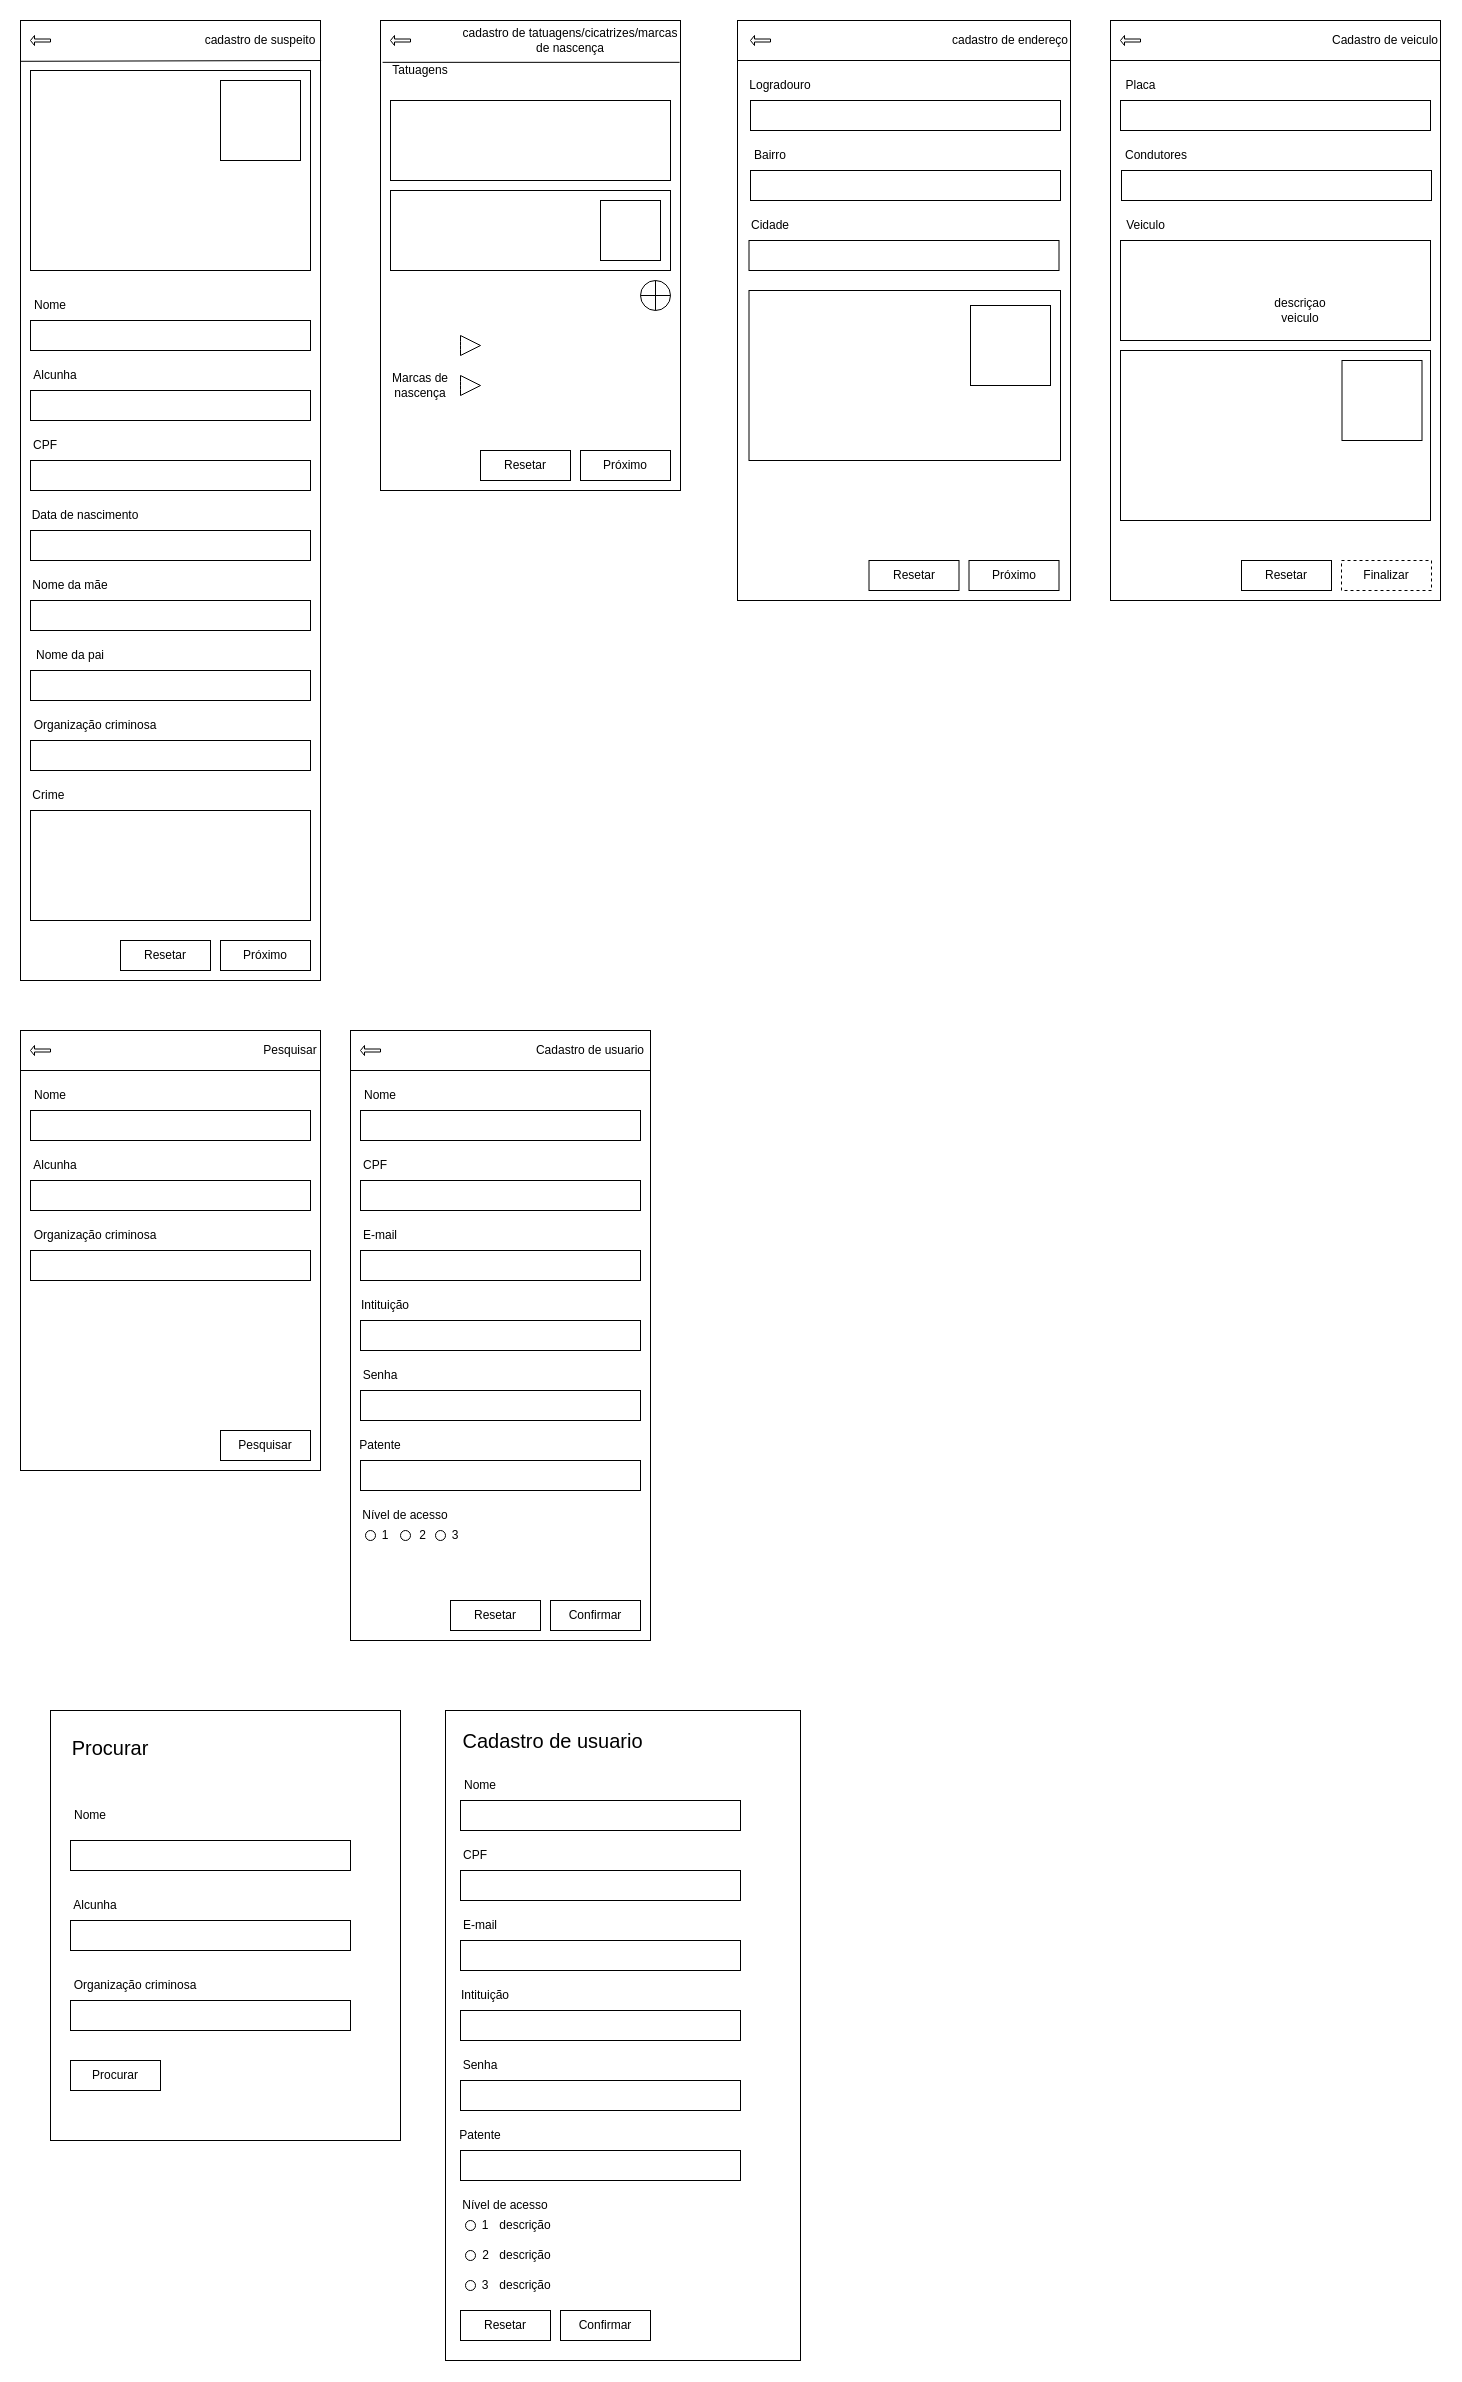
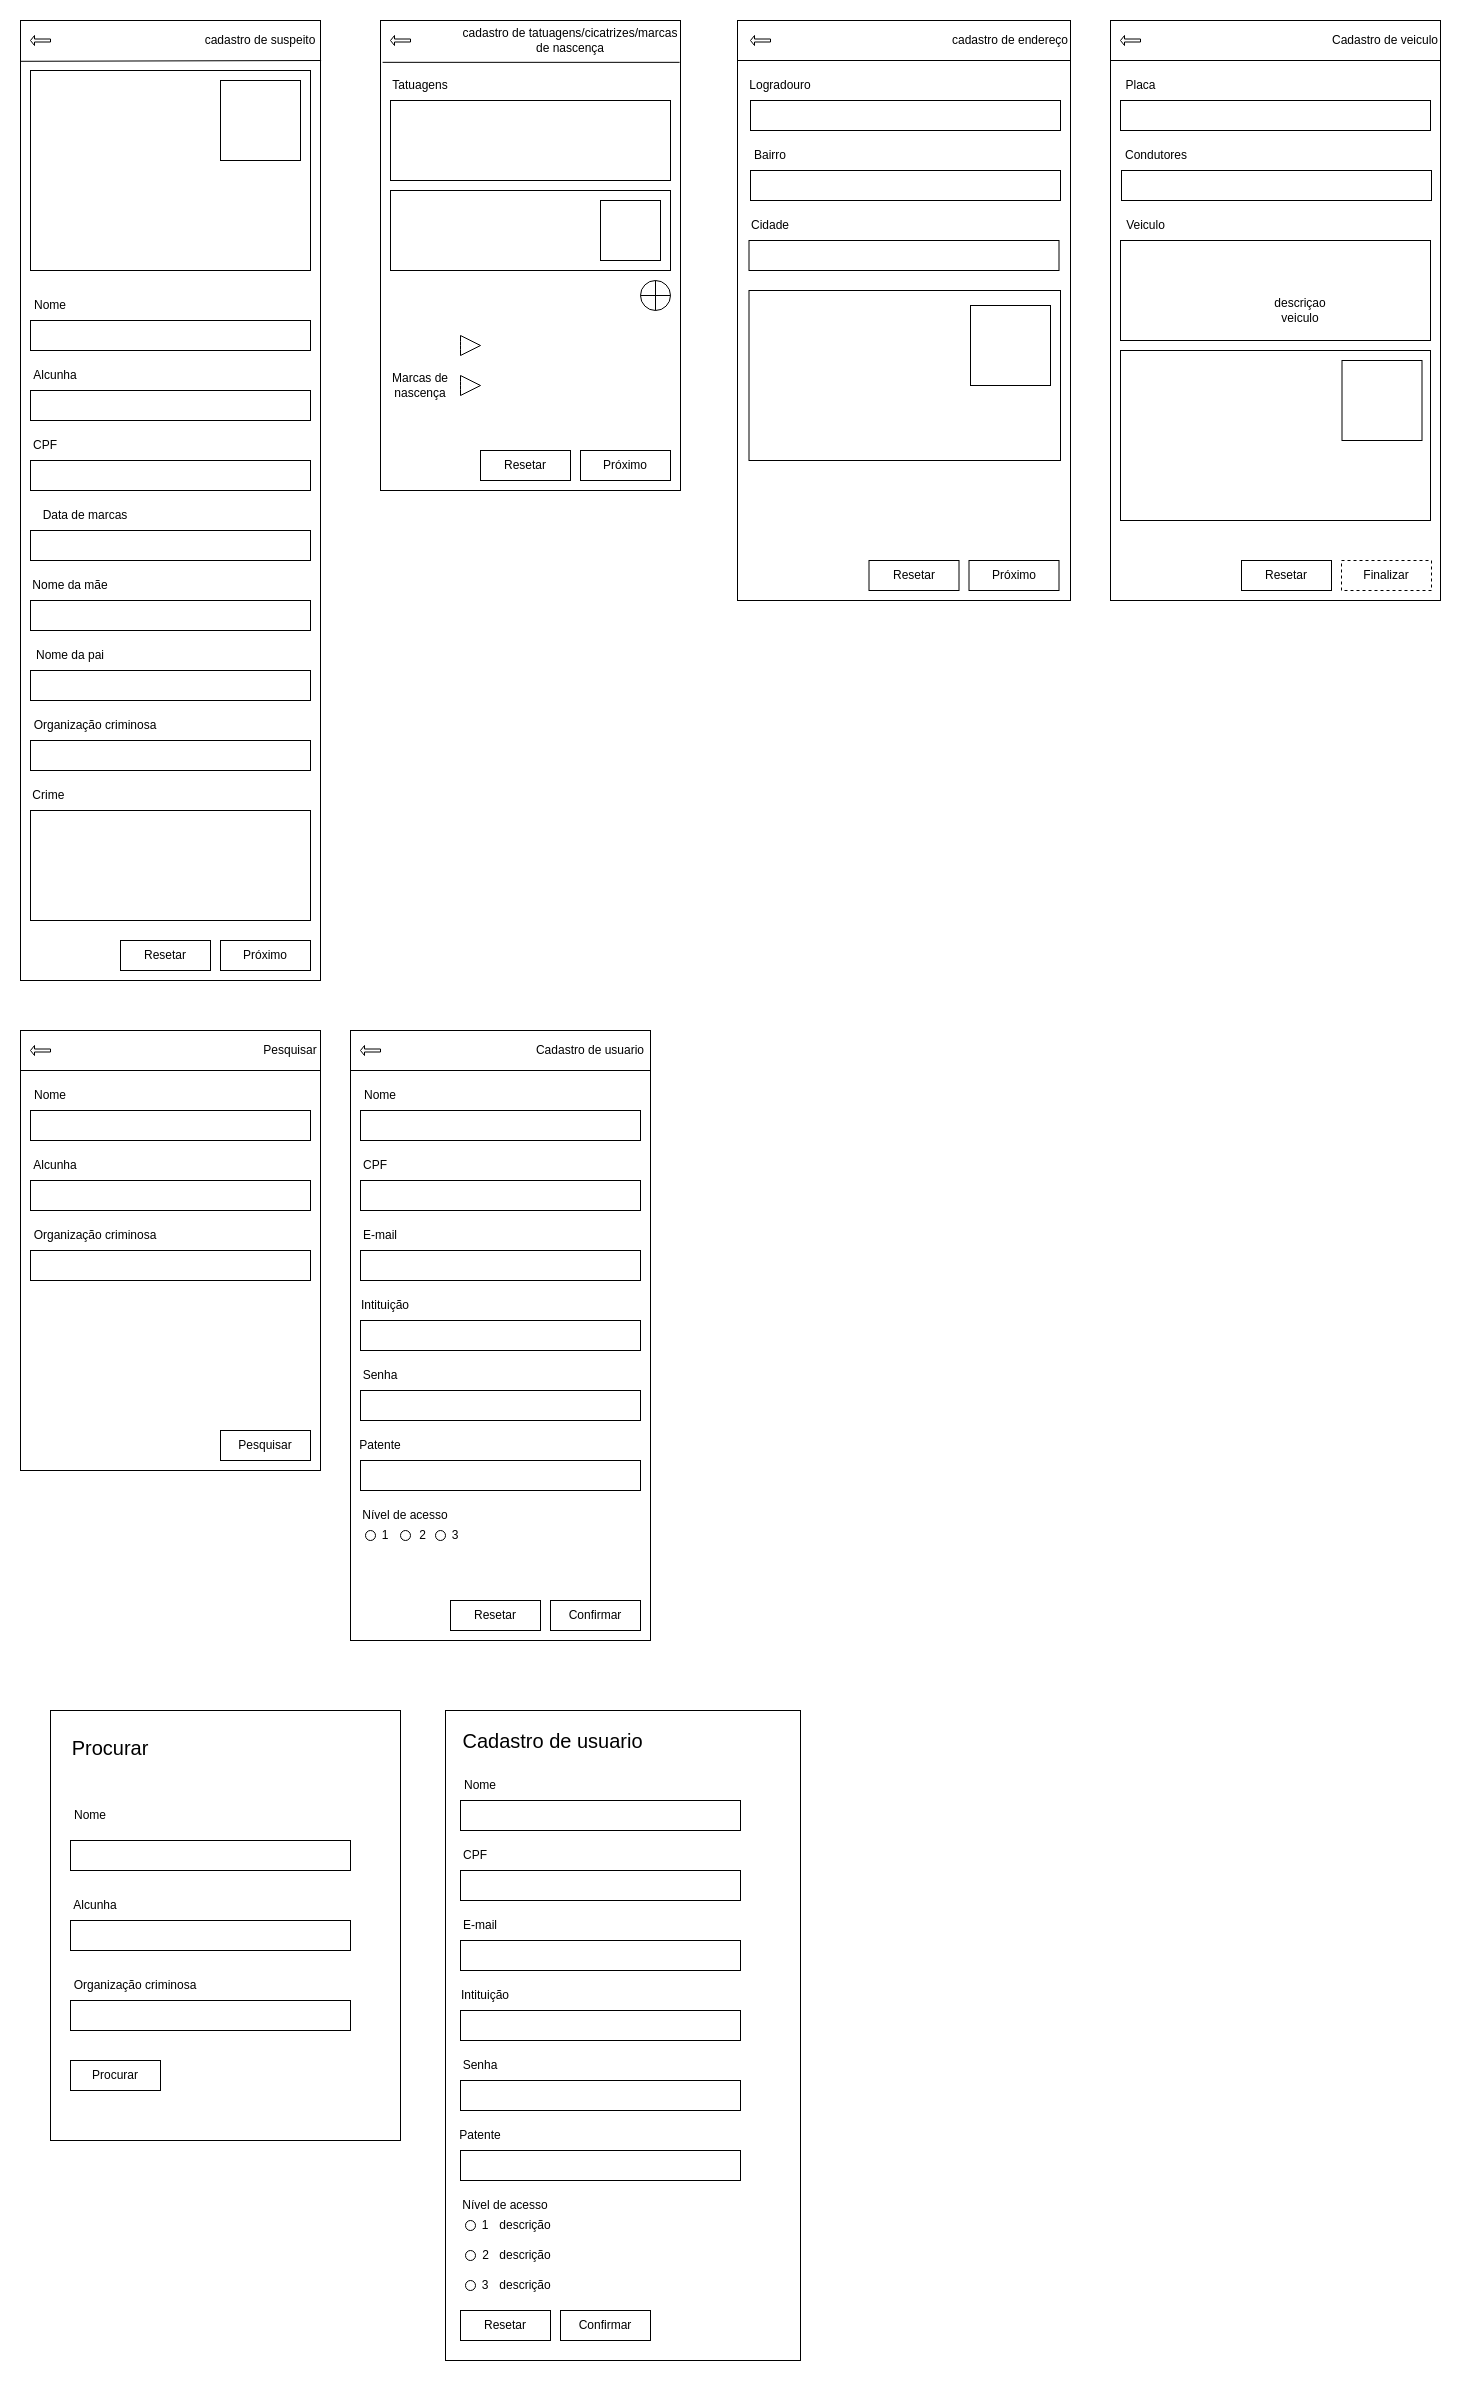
(421, 71) -> (421, 86)
(86, 516) -> (86, 516)
